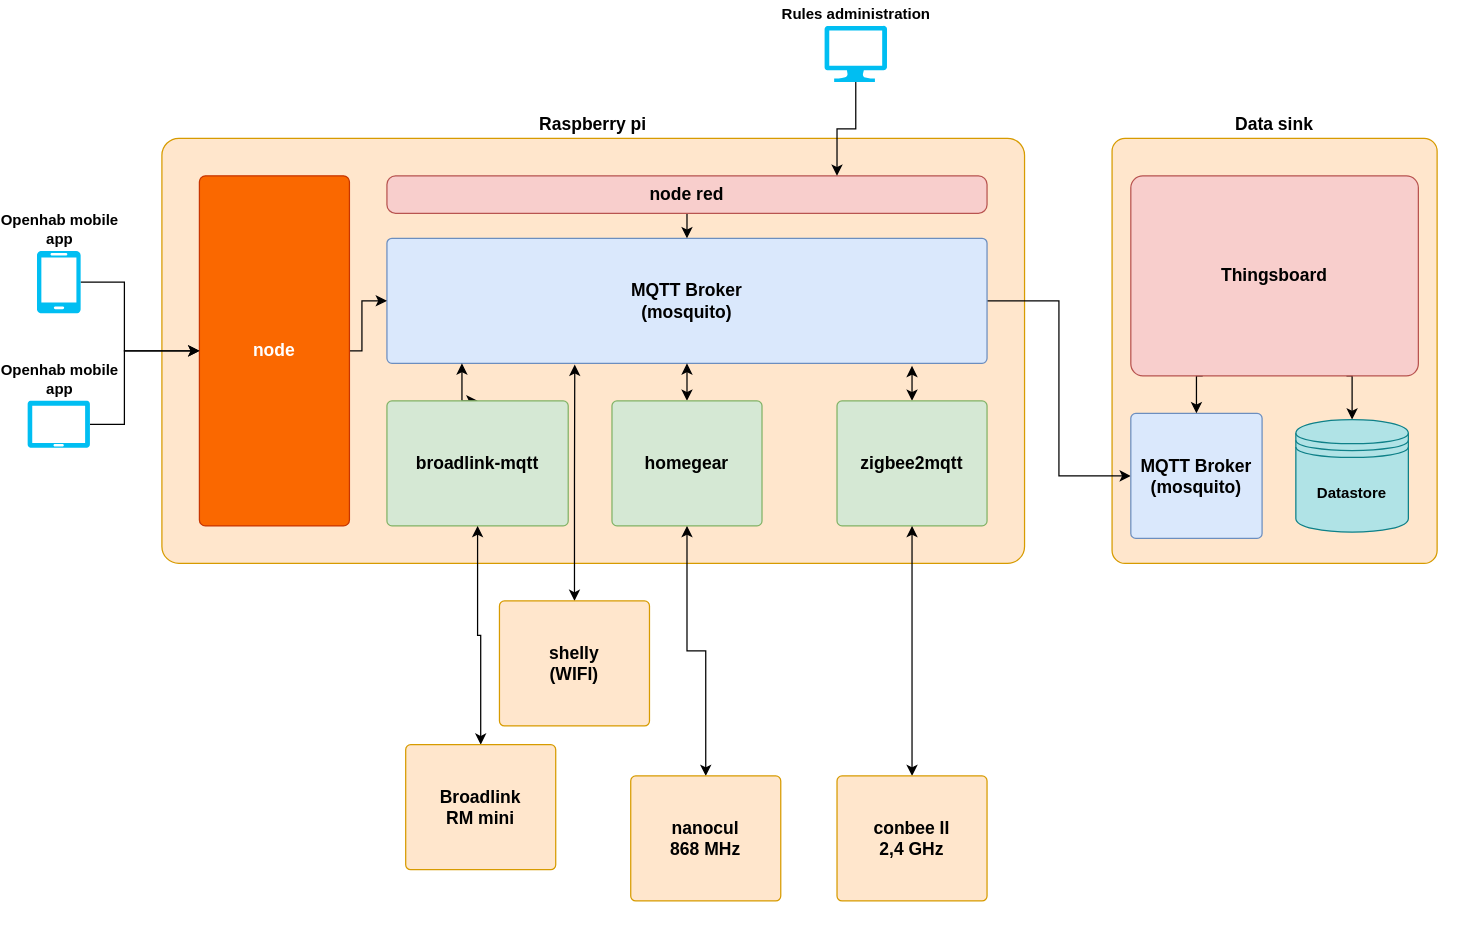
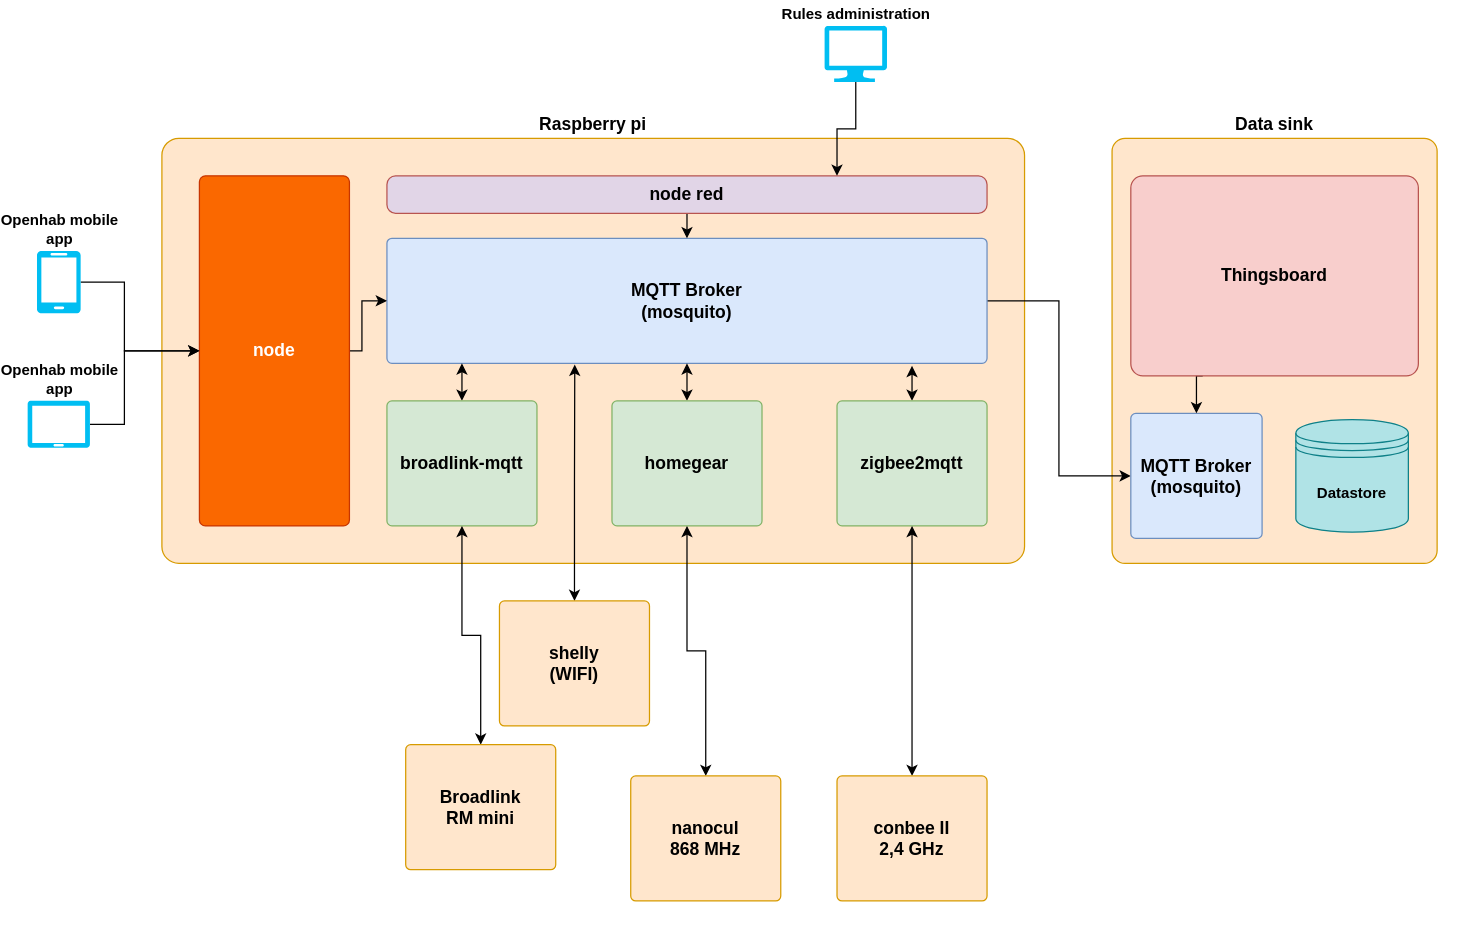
(687, 194) -> (687, 194)
(1352, 392) -> none
(478, 463) -> (462, 463)
